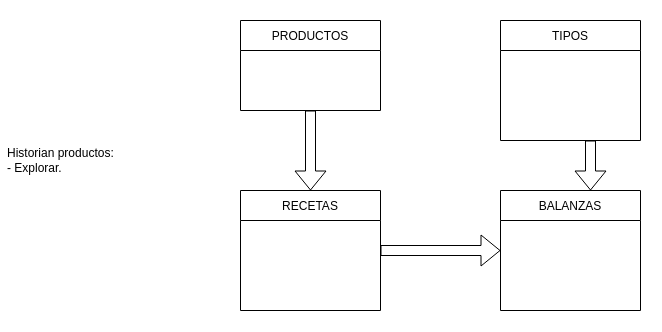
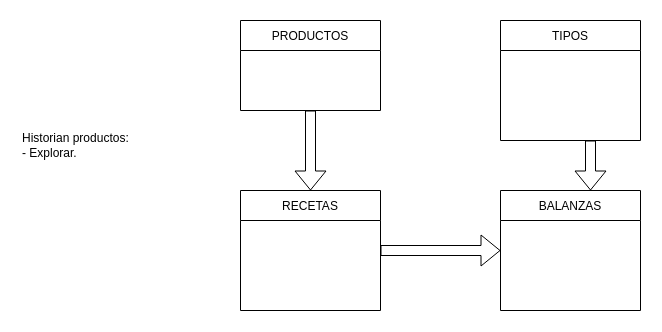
(61, 161) -> (76, 146)
